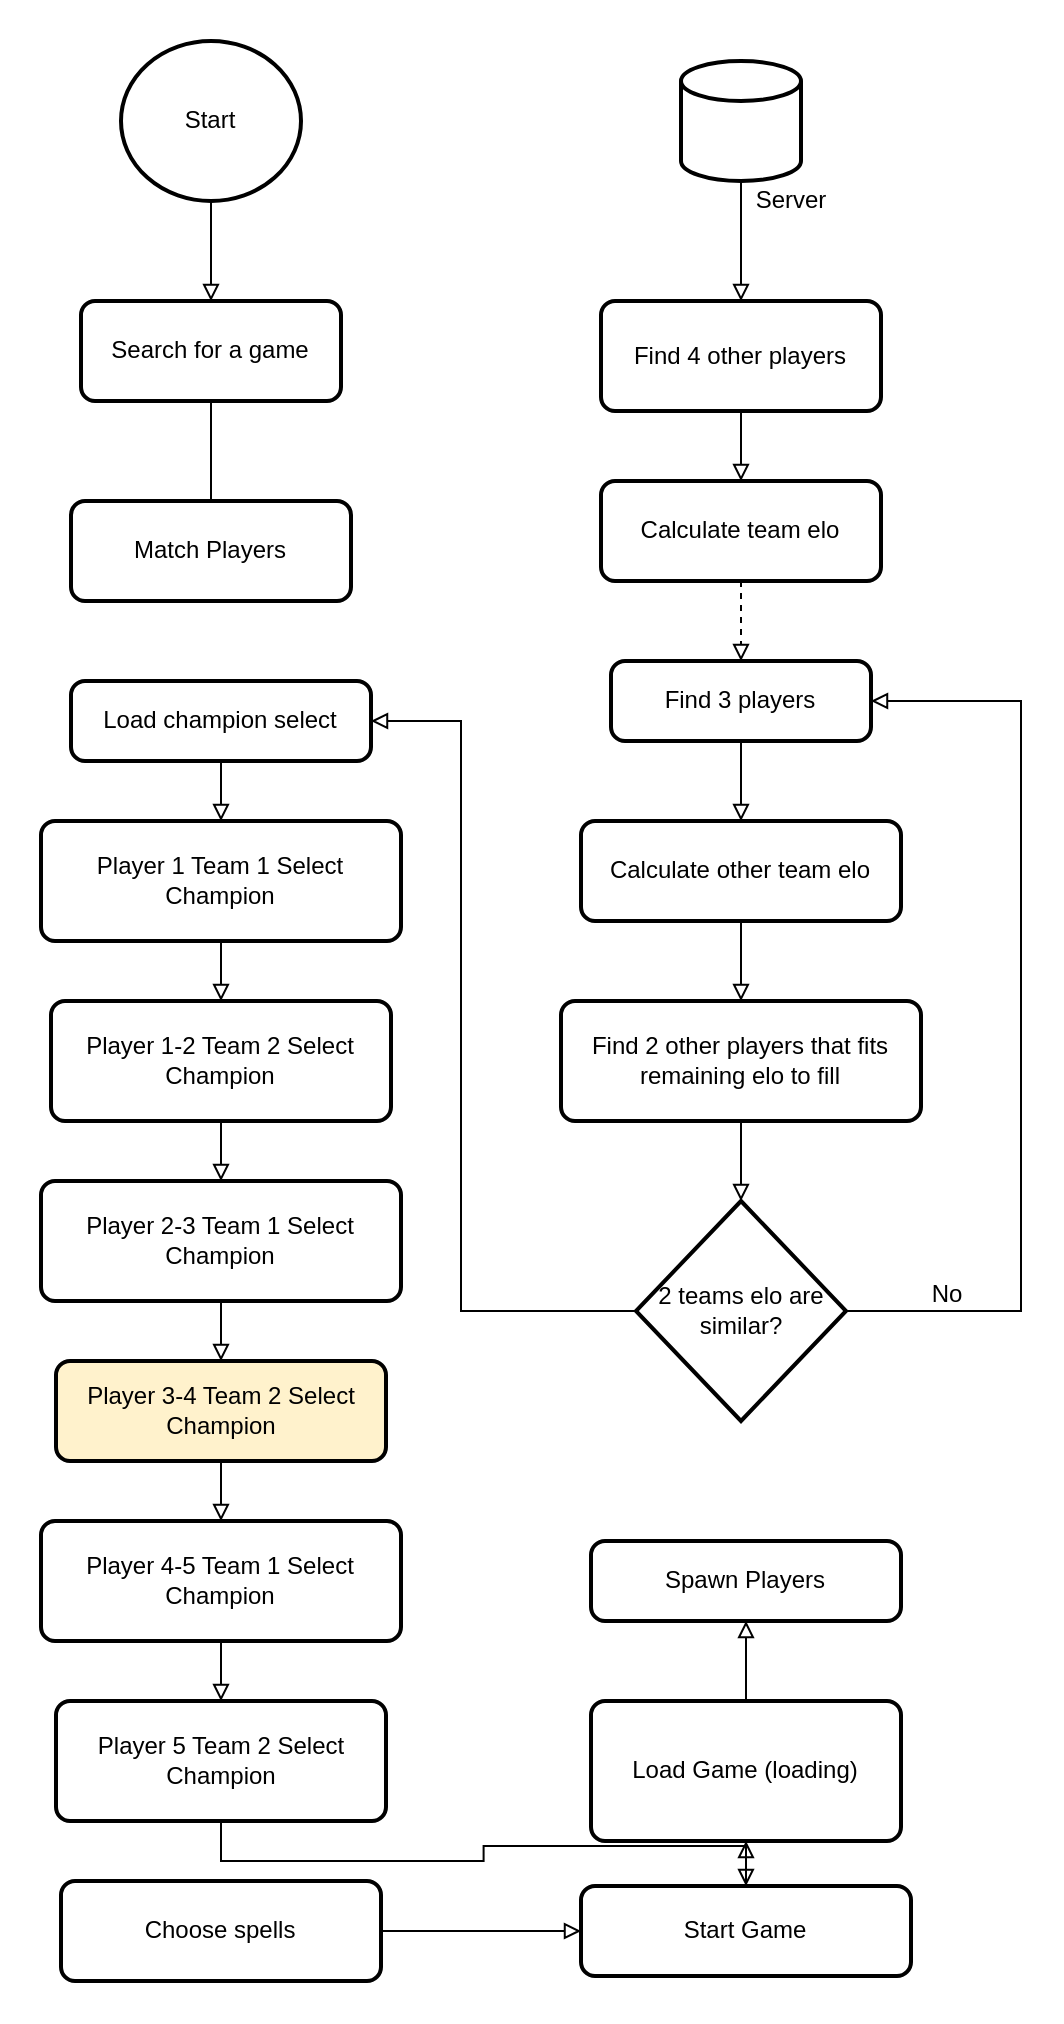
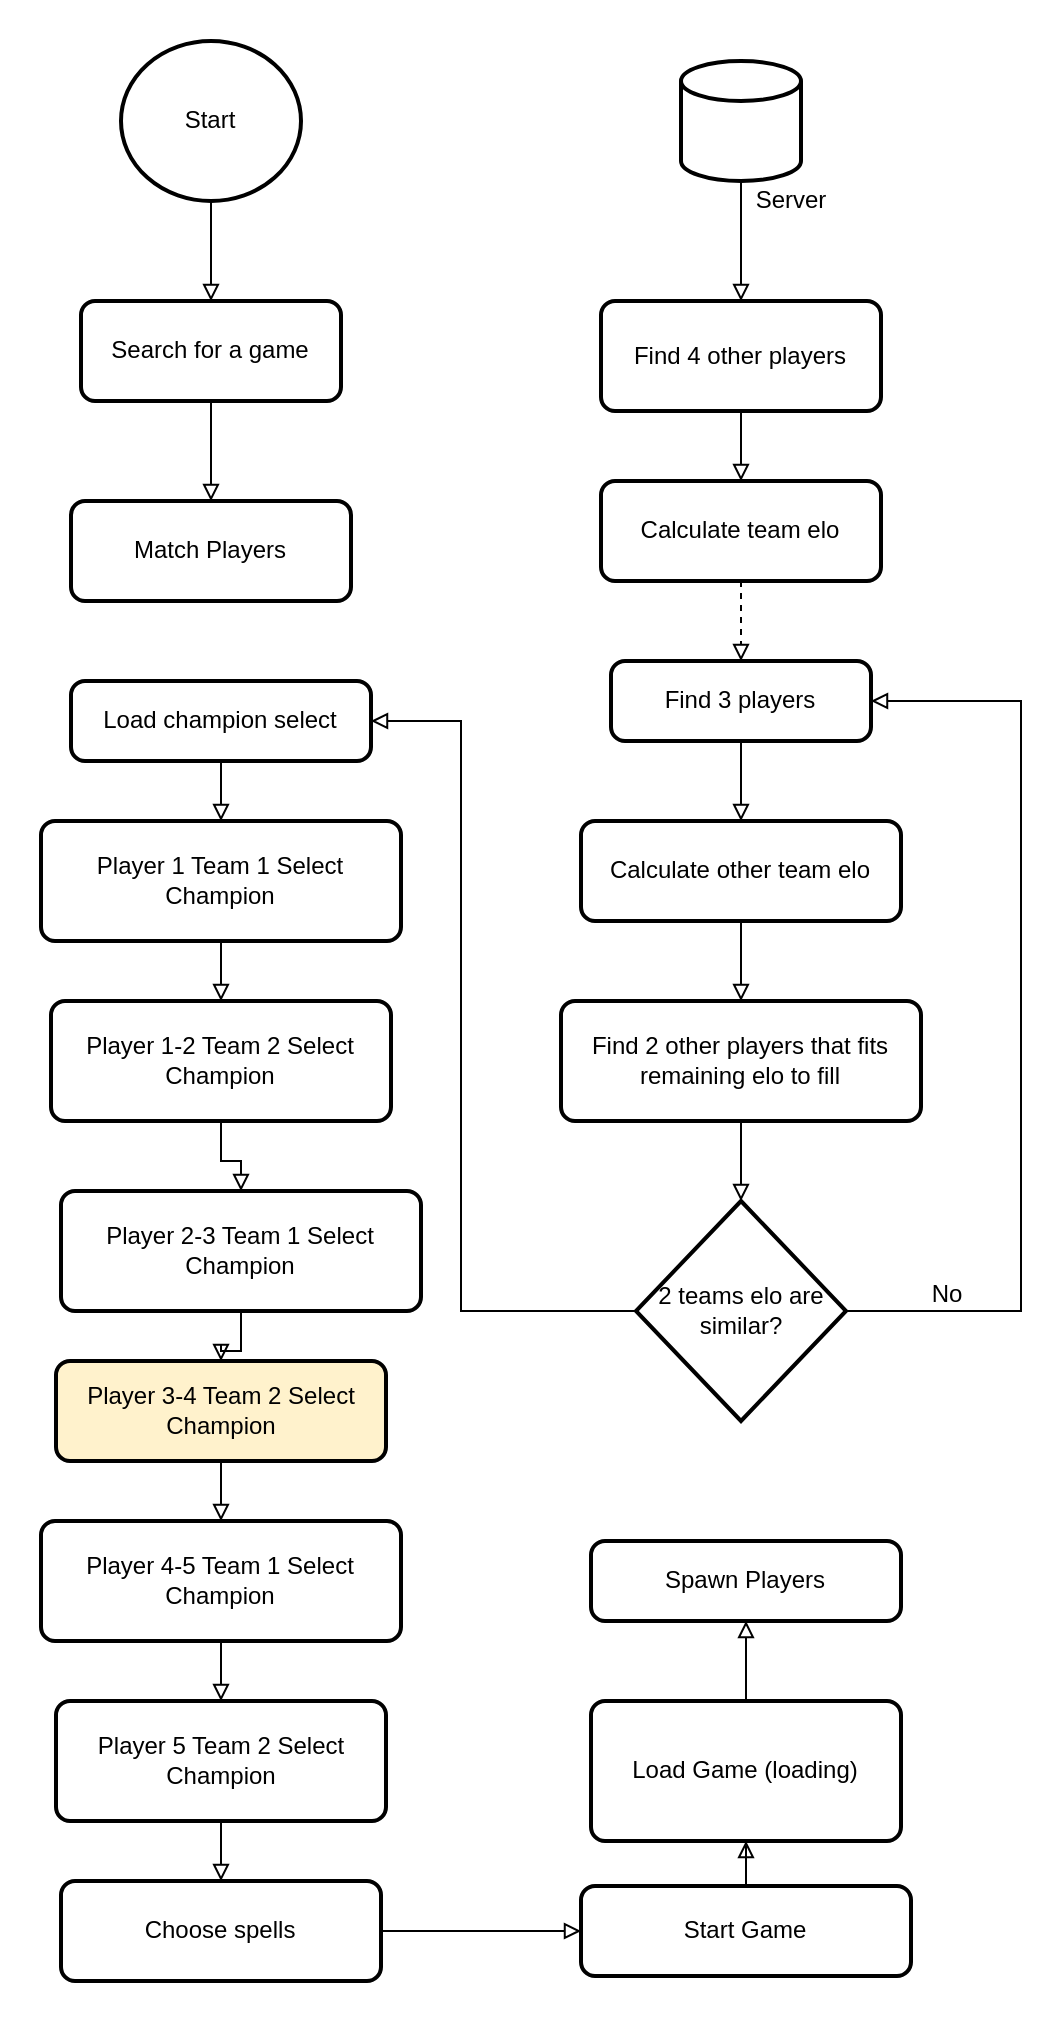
(211, 490) -> (211, 483)
(221, 1241) -> (241, 1251)
(484, 1857) -> (221, 1861)
